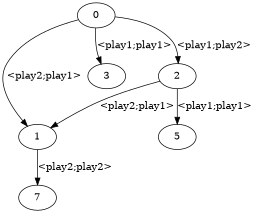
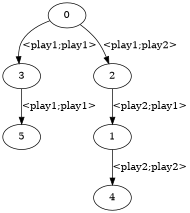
(14, 54) -> none
(177, 103) -> (22, 103)
(38, 198) -> (112, 198)
